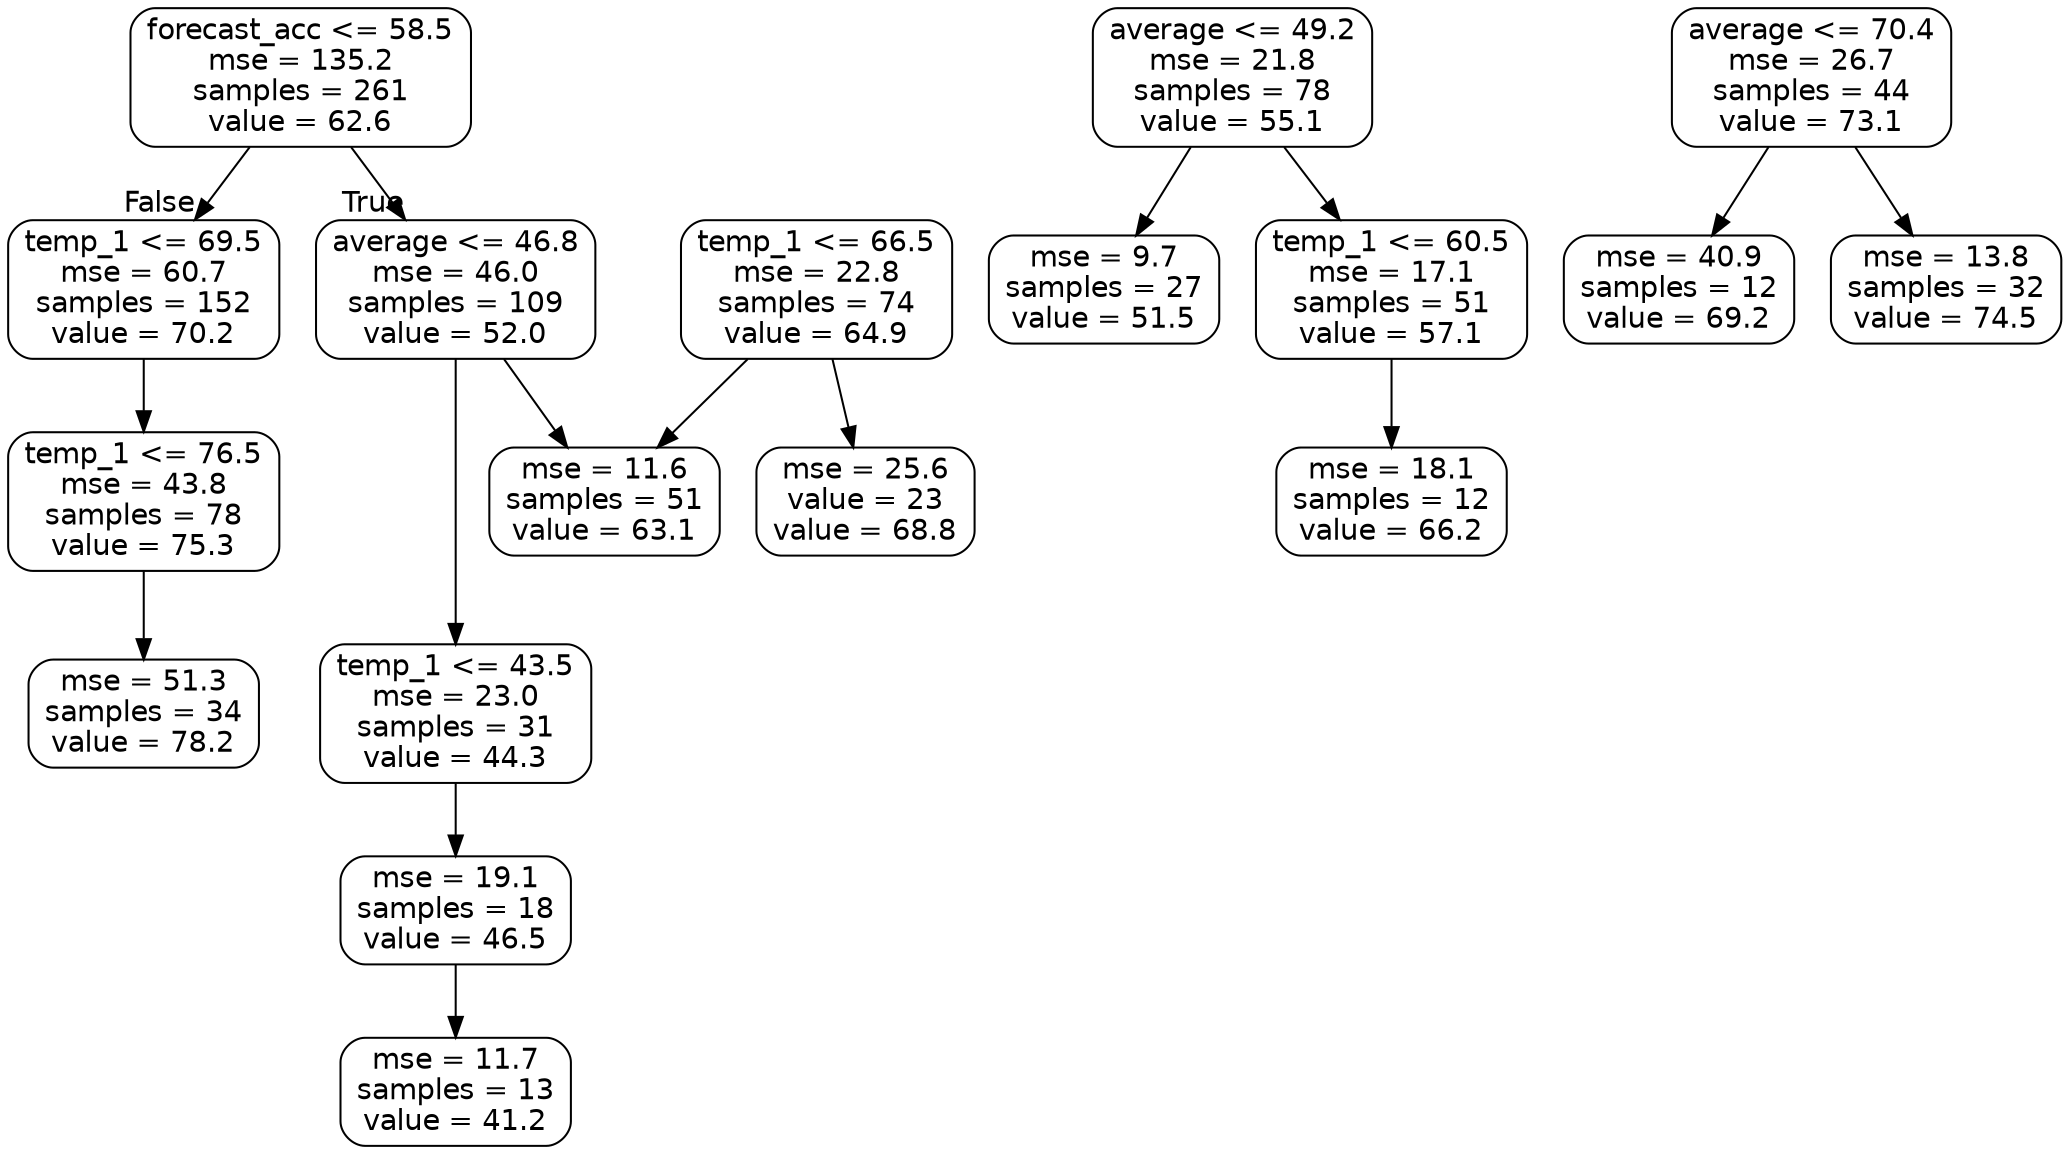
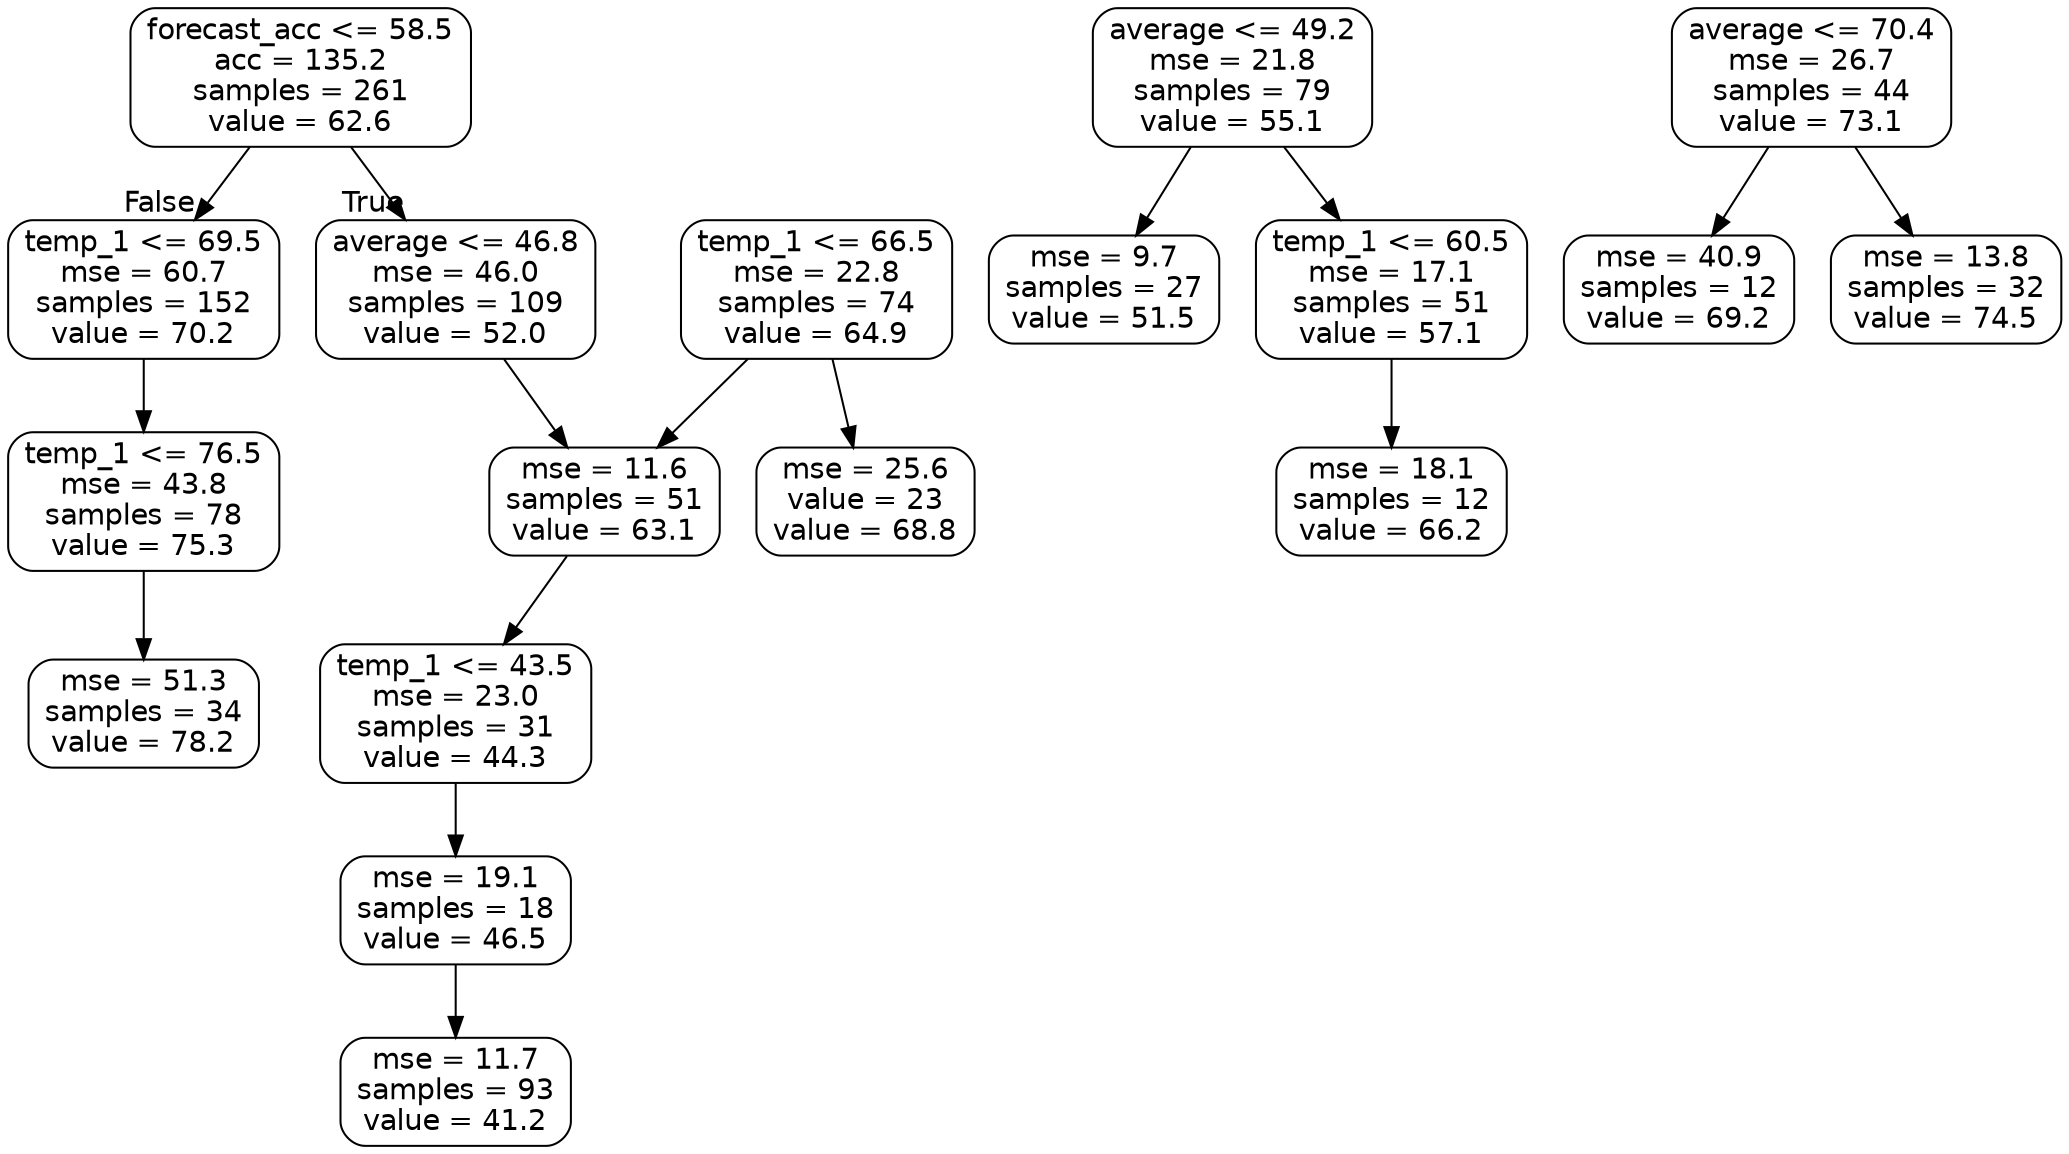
(301, 77) -> (301, 77)
(1233, 77) -> (1233, 77)
(456, 491) -> (542, 592)
(456, 1092) -> (456, 1092)
